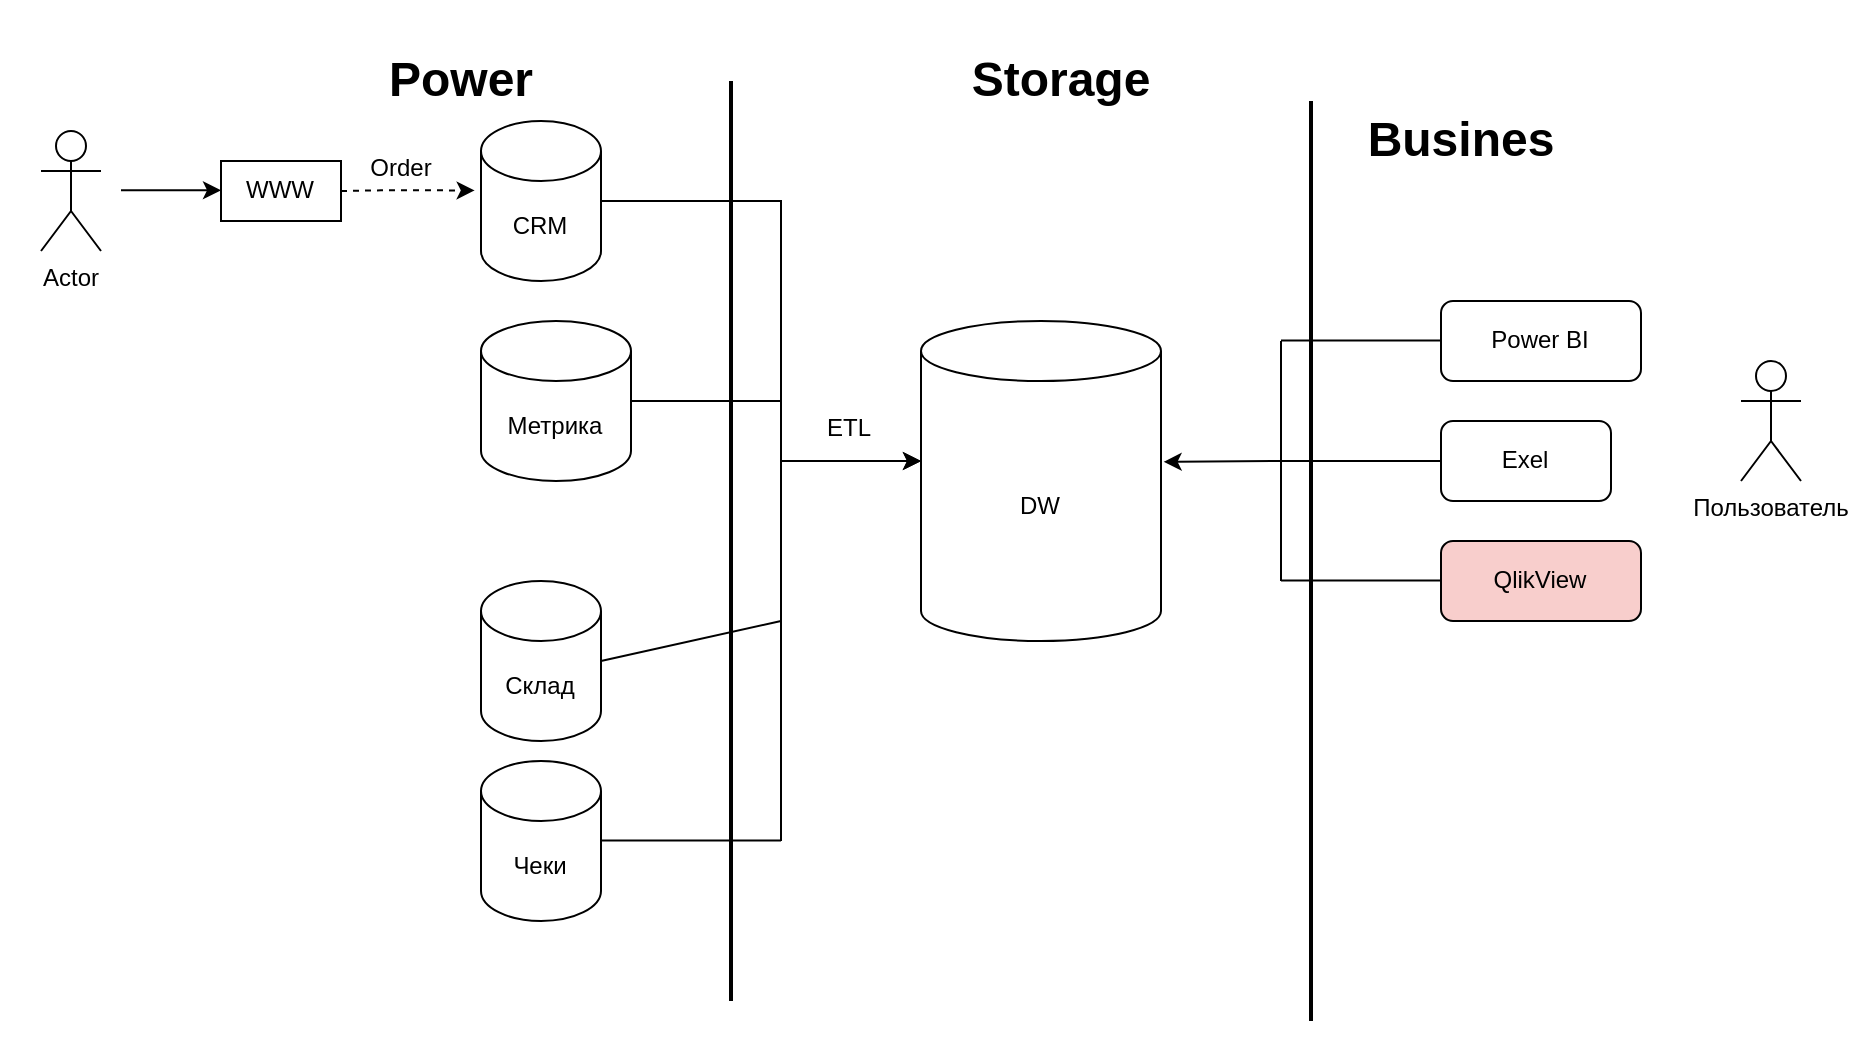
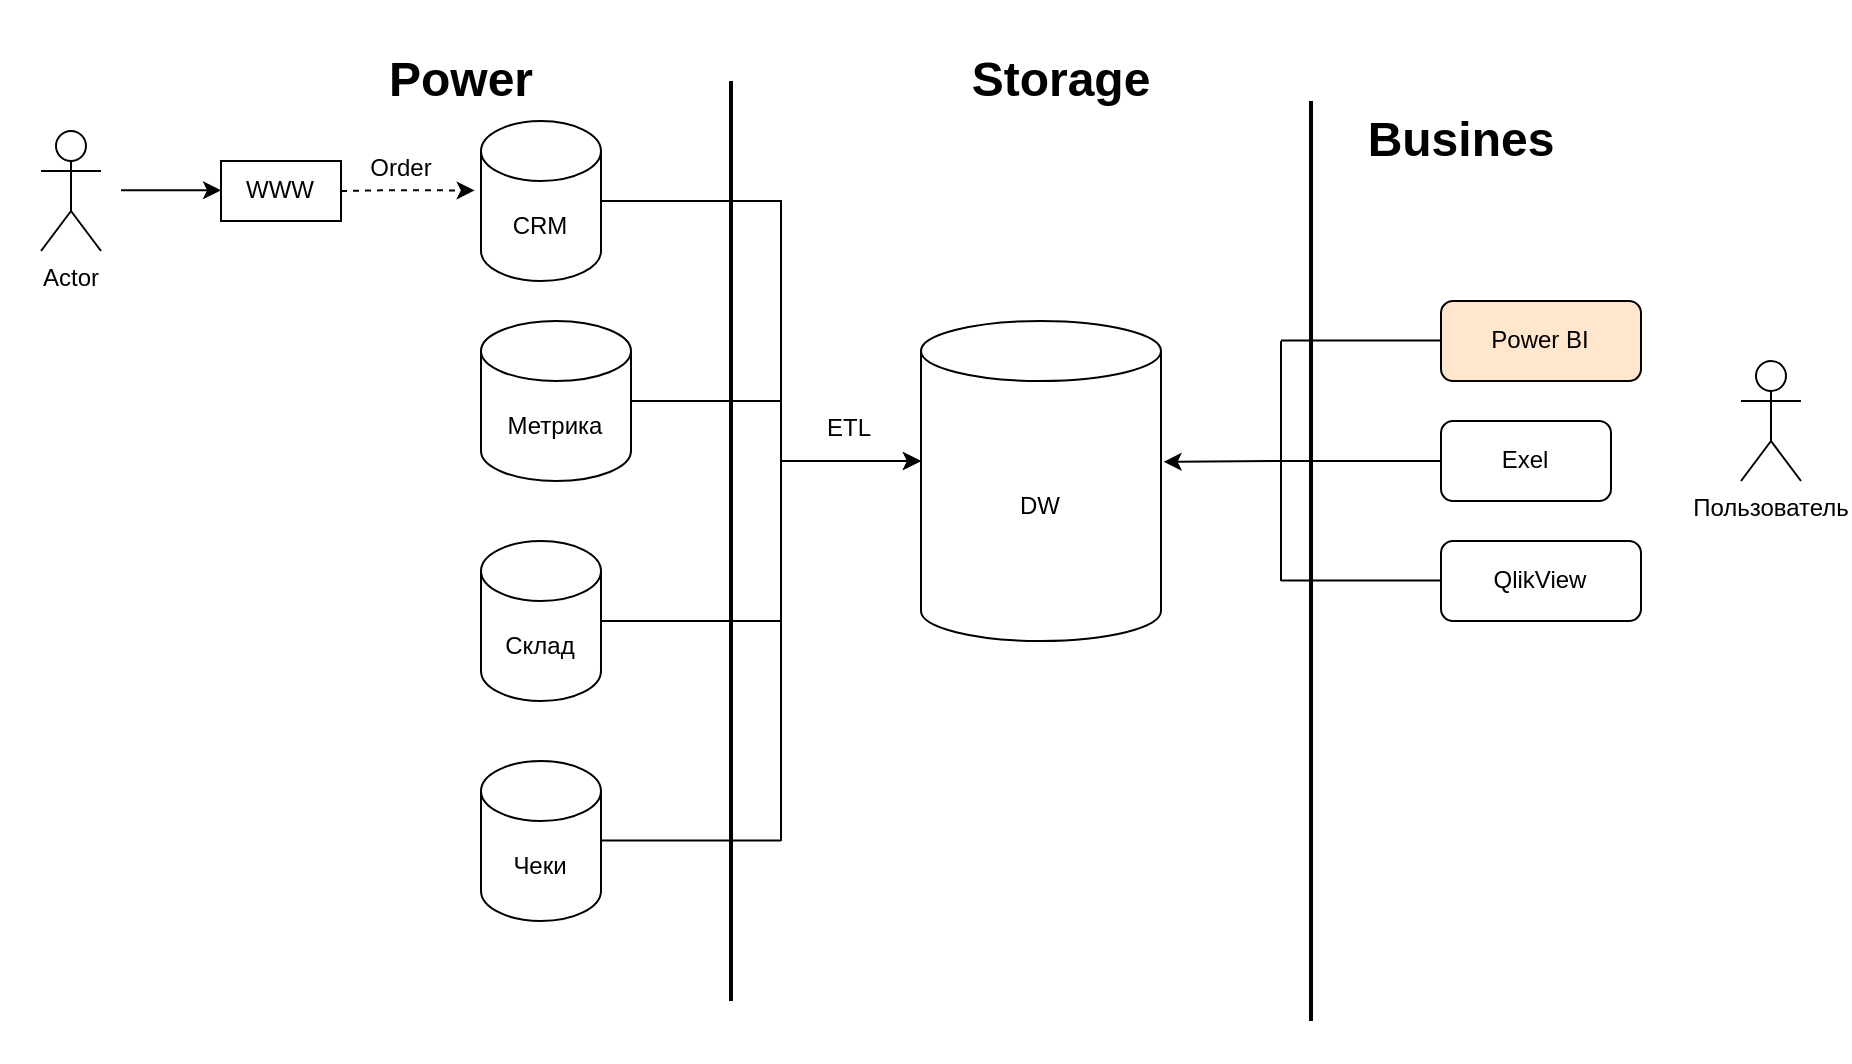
(1541, 341) -> (1541, 341)
(1541, 581) -> (1541, 581)
(541, 661) -> (541, 621)
